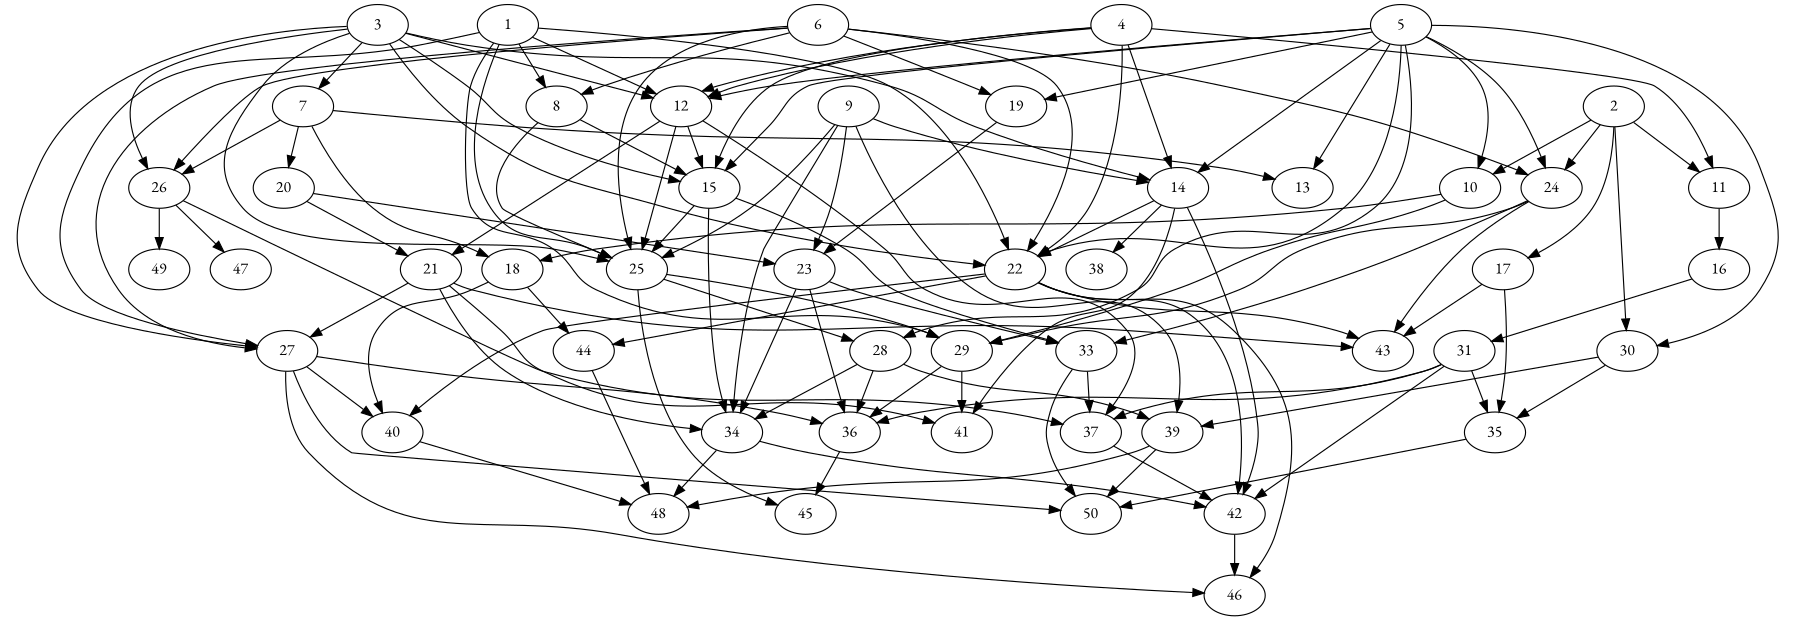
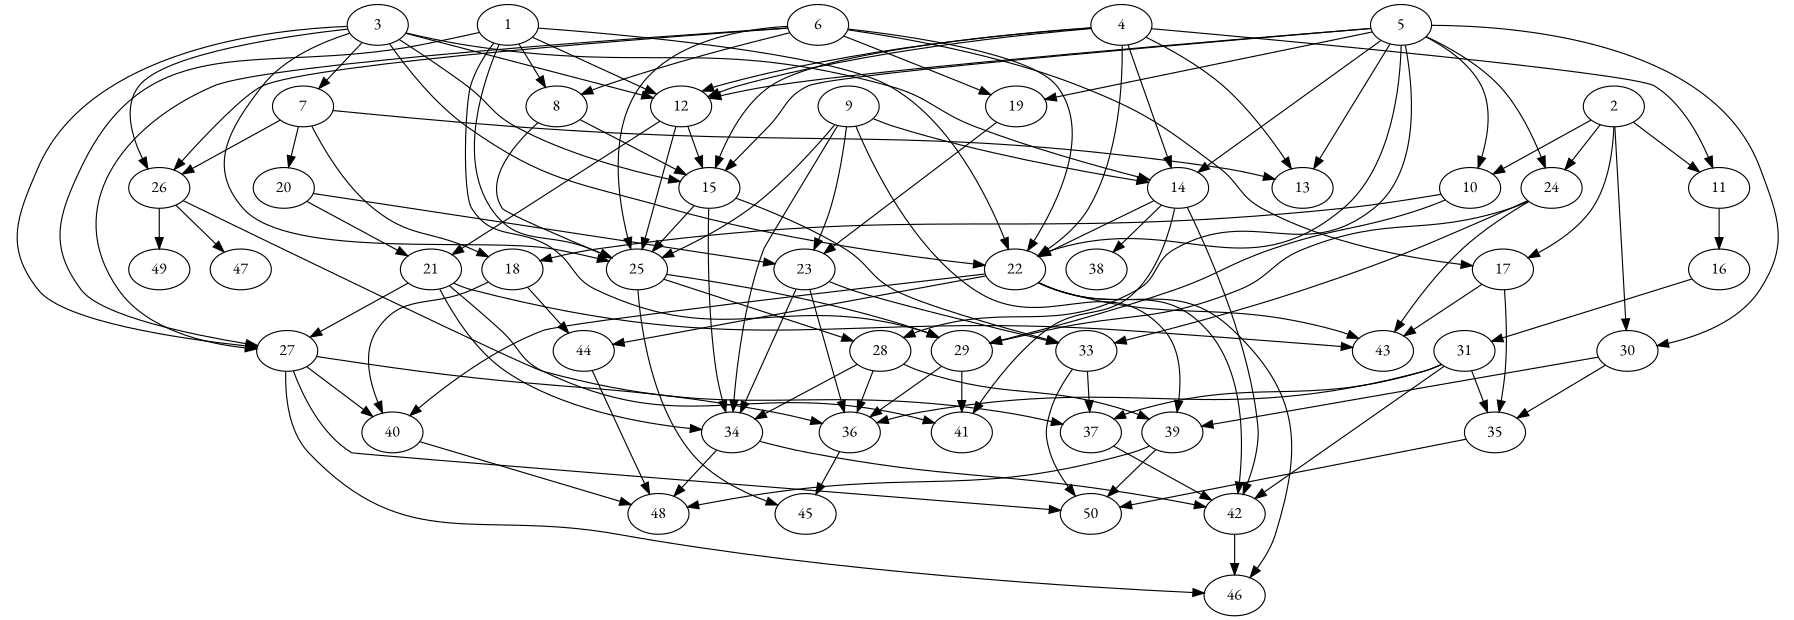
(1187, 79) -> (1165, 128)
none -> (1225, 88)
(946, 298) -> none
